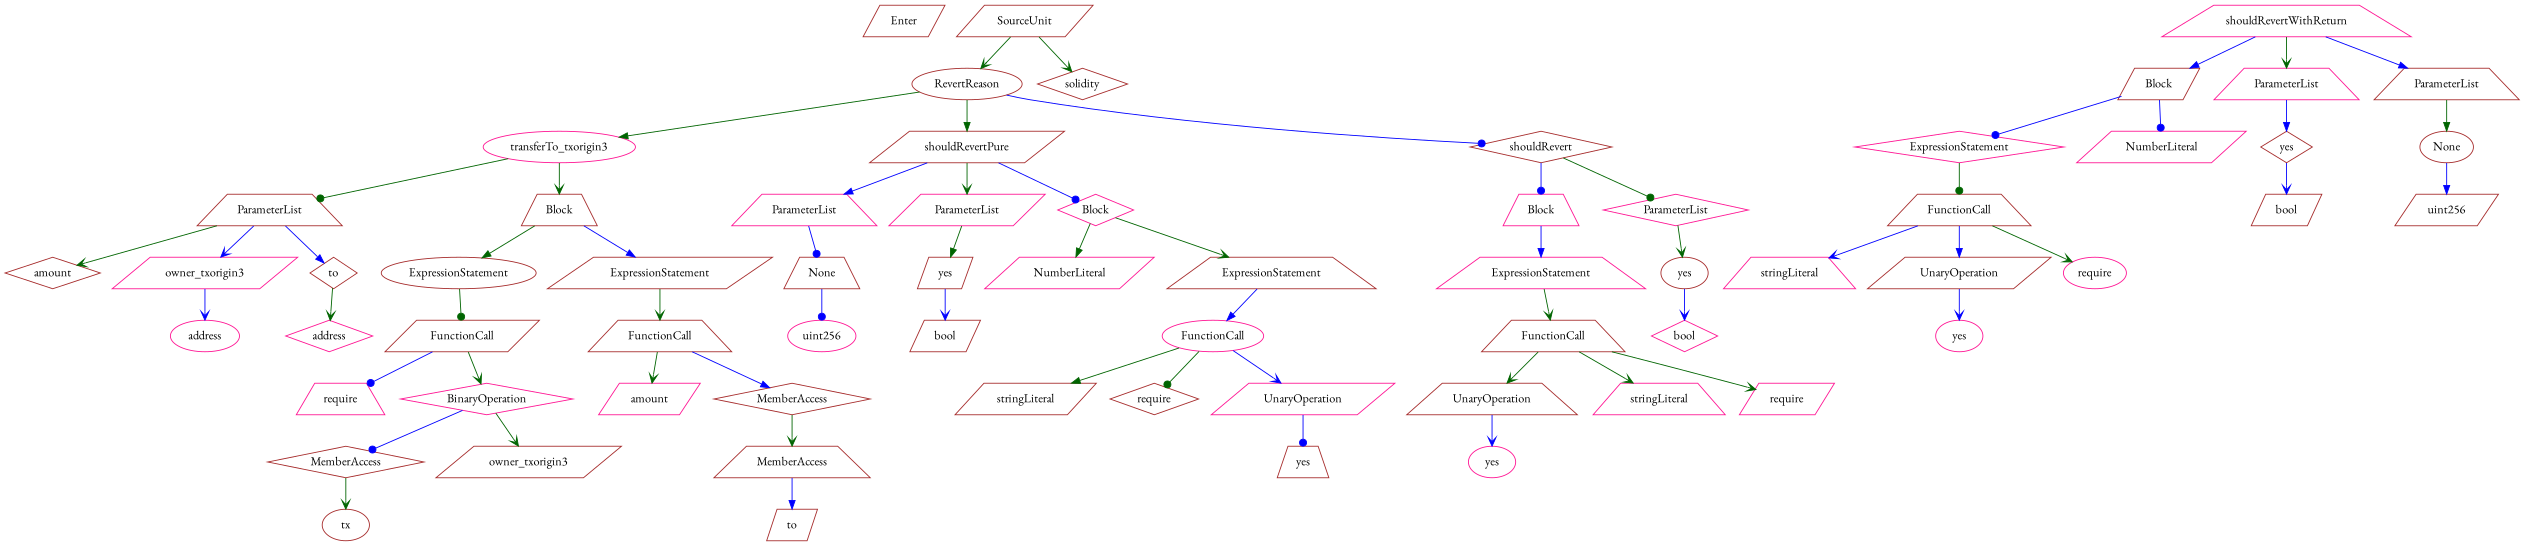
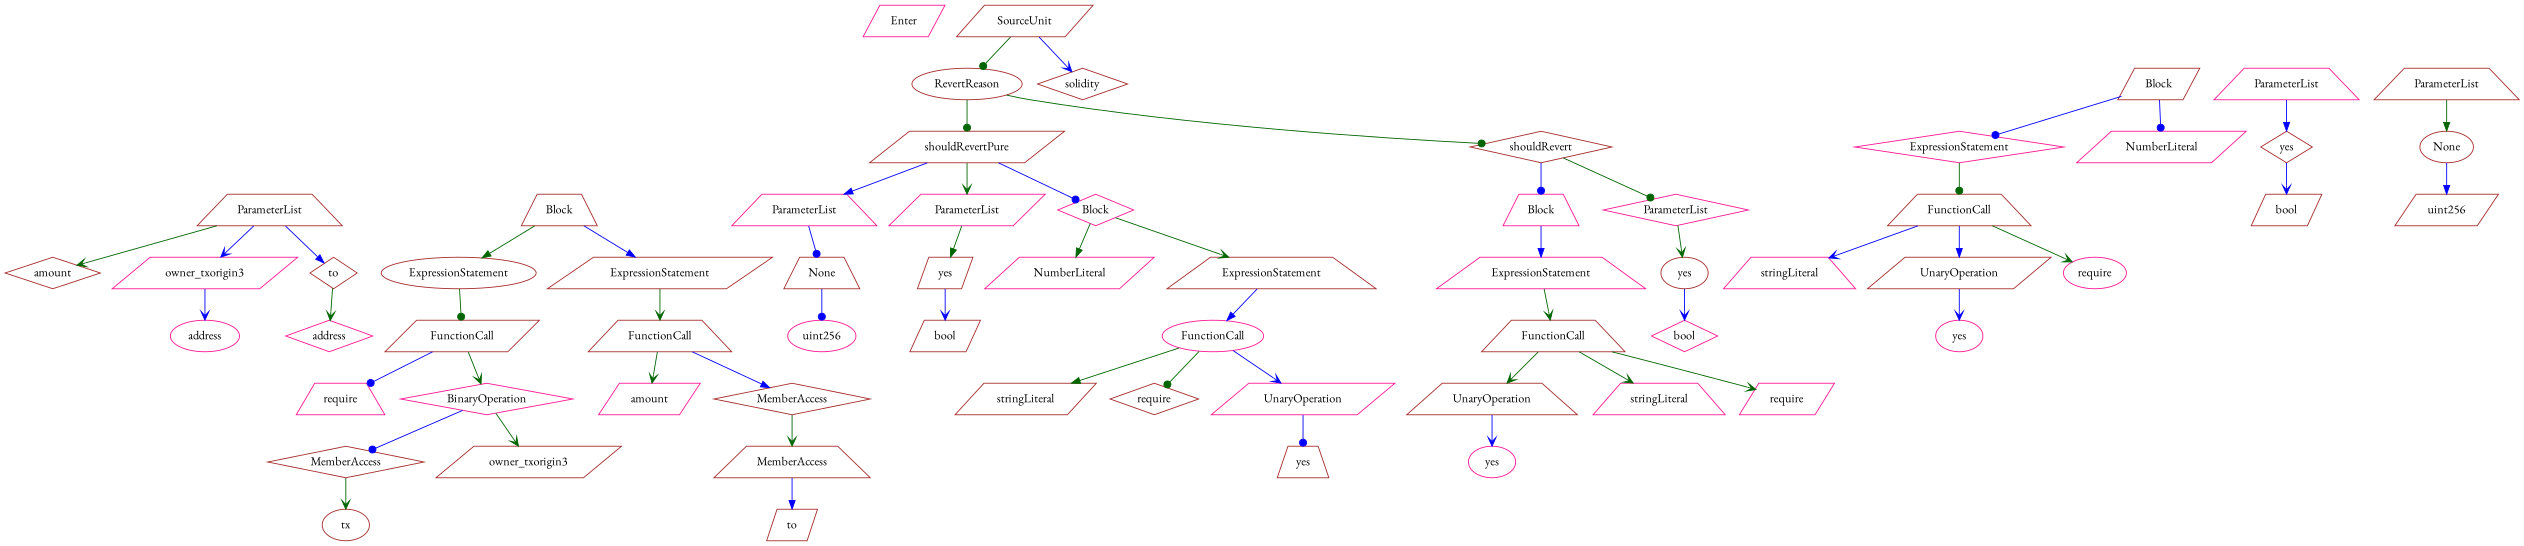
(904, 21) -> (904, 21)
(2287, 21) -> none
(998, 50) -> (998, 50)
(1052, 51) -> (1052, 51)
(967, 112) -> (967, 112)
(1242, 126) -> (1242, 126)
(559, 147) -> none
